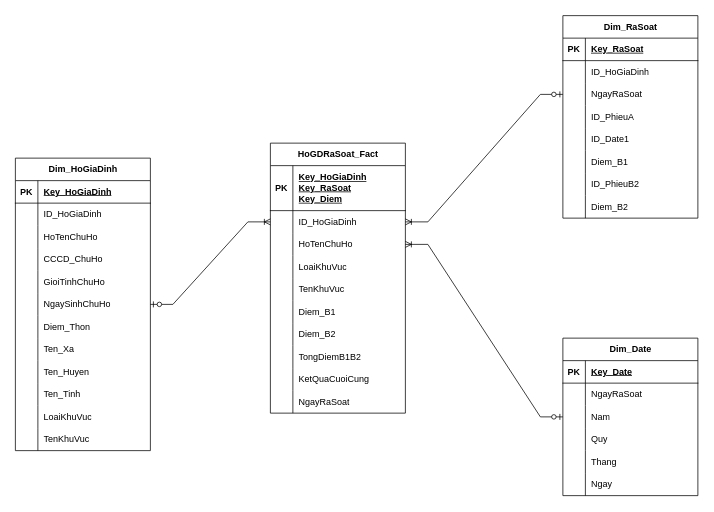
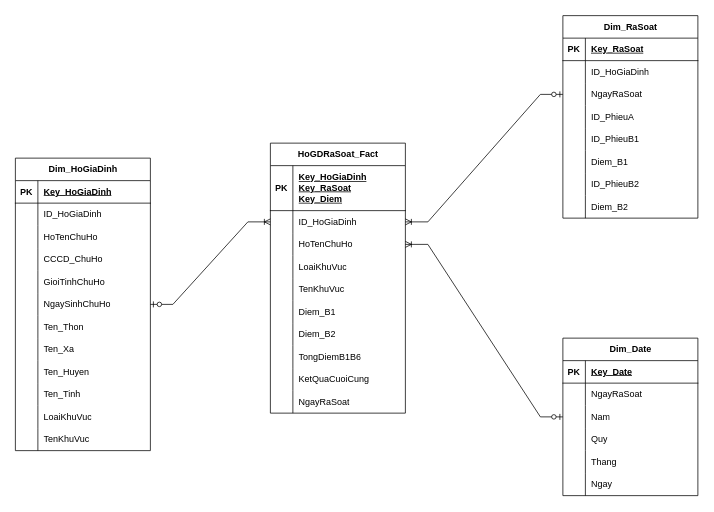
(612, 139) -> (615, 139)
(65, 327) -> (64, 327)
(328, 357) -> (328, 357)
